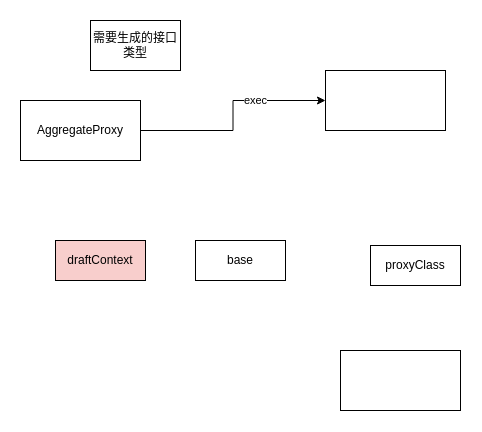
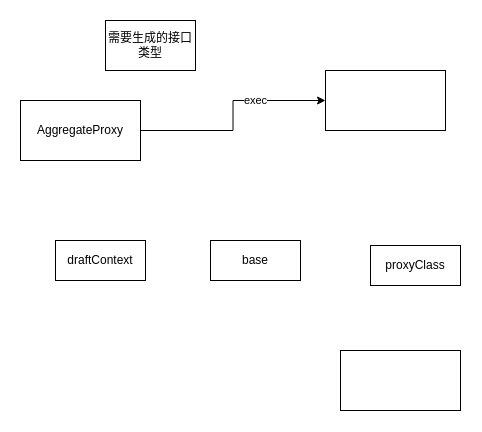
(136, 46) -> (151, 46)
(101, 261) -> (101, 261)
(241, 261) -> (256, 261)
